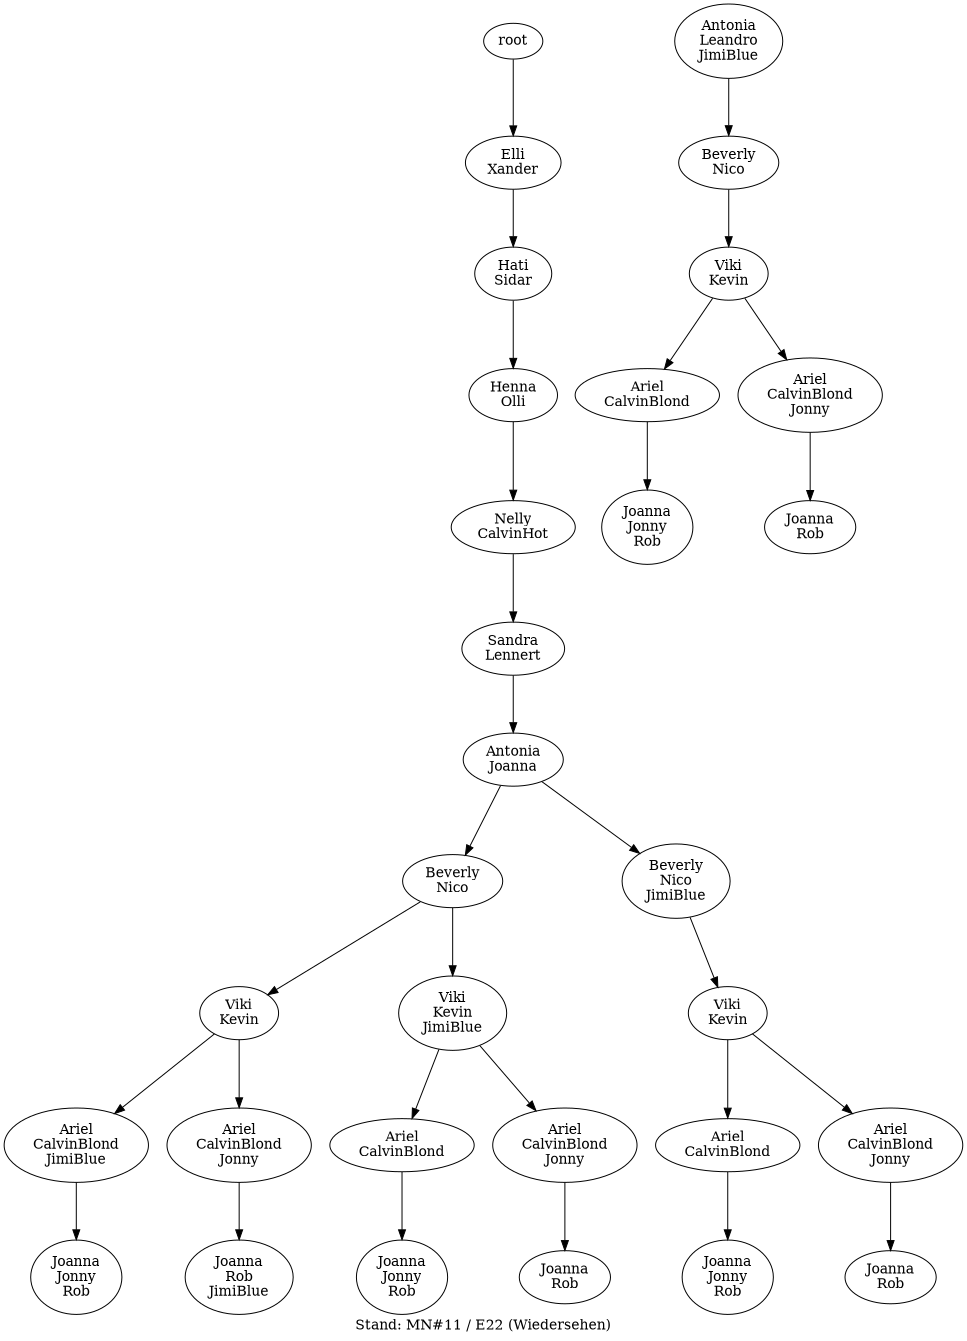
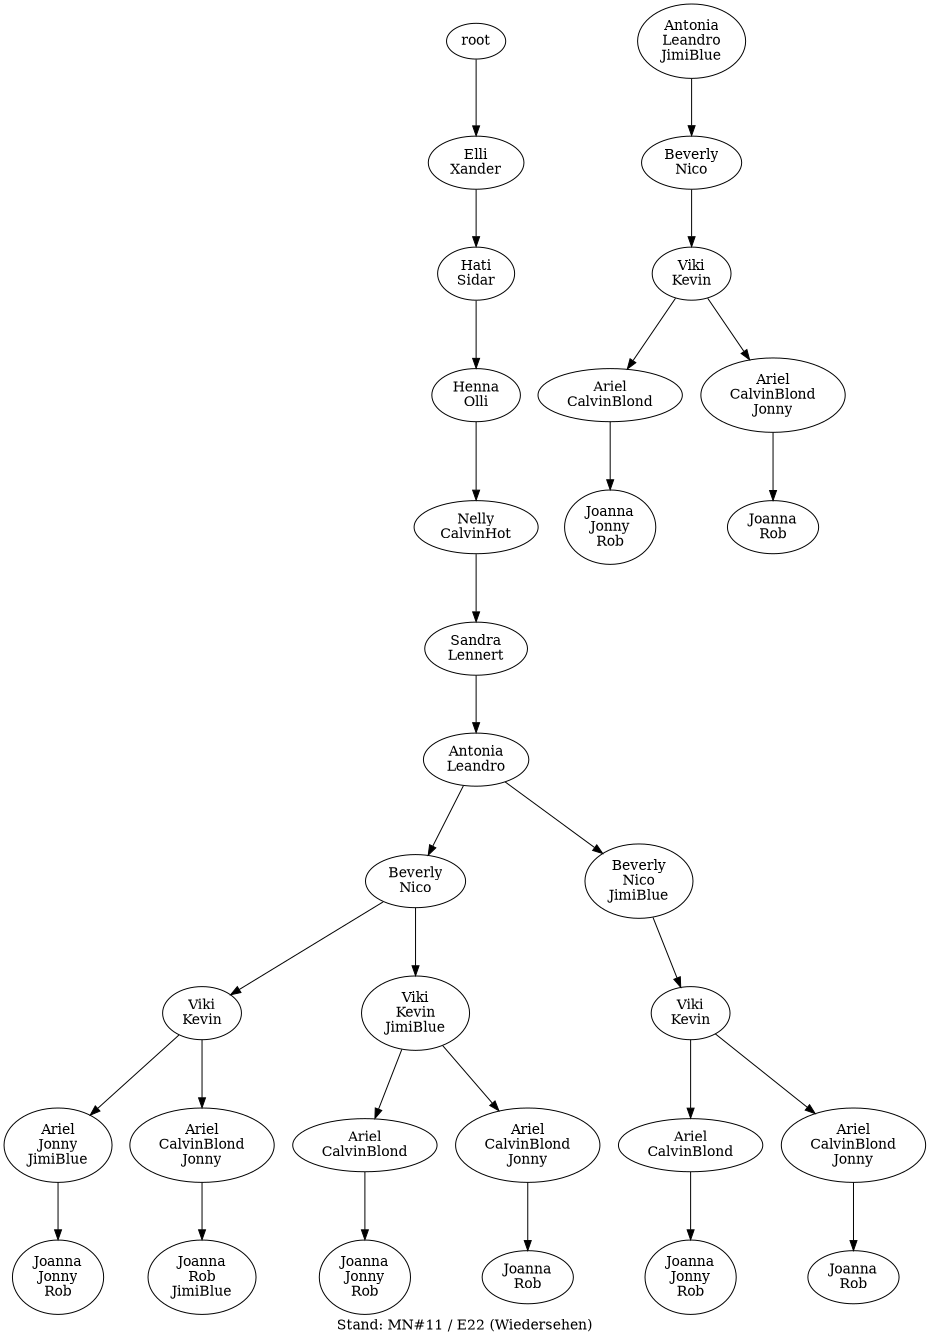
(513, 760) -> (476, 760)
(76, 1145) -> (58, 1145)
